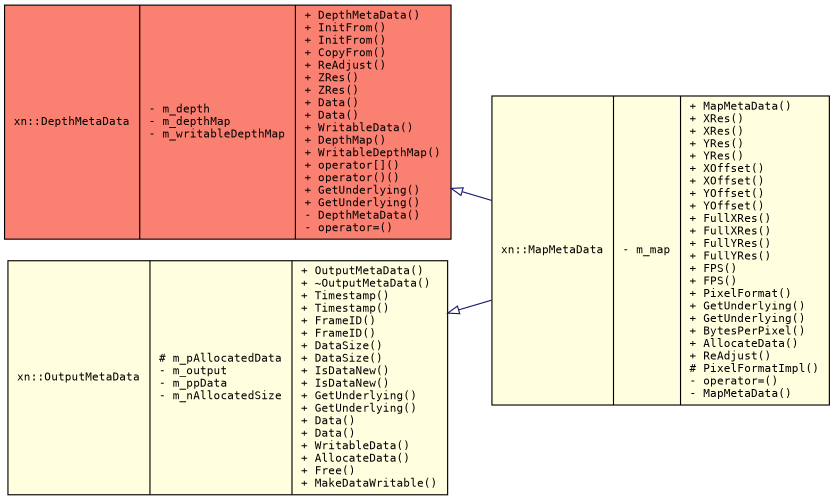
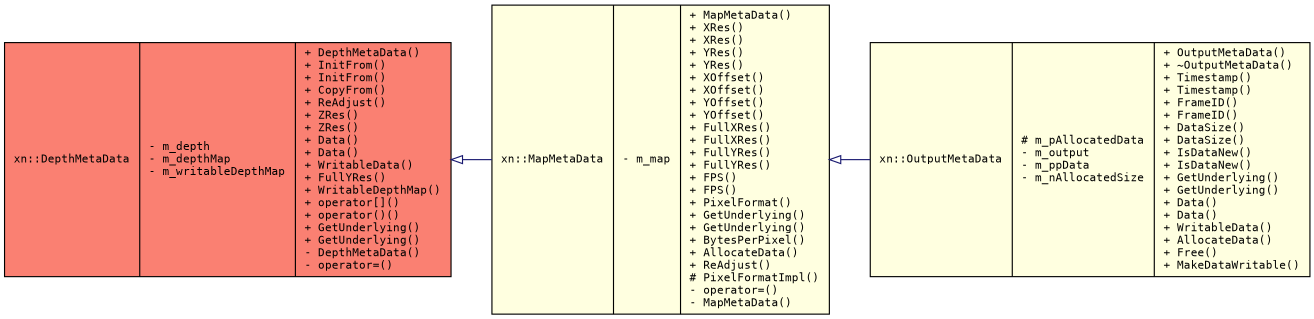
(346, 140) -> (346, 178)
(475, 305) -> (856, 160)
